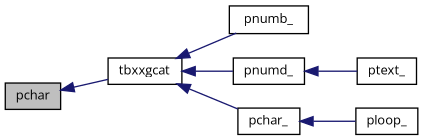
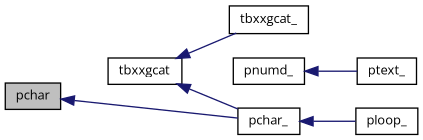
(269, 20) -> (269, 20)
(214, 71) -> none
(91, 83) -> (156, 109)
